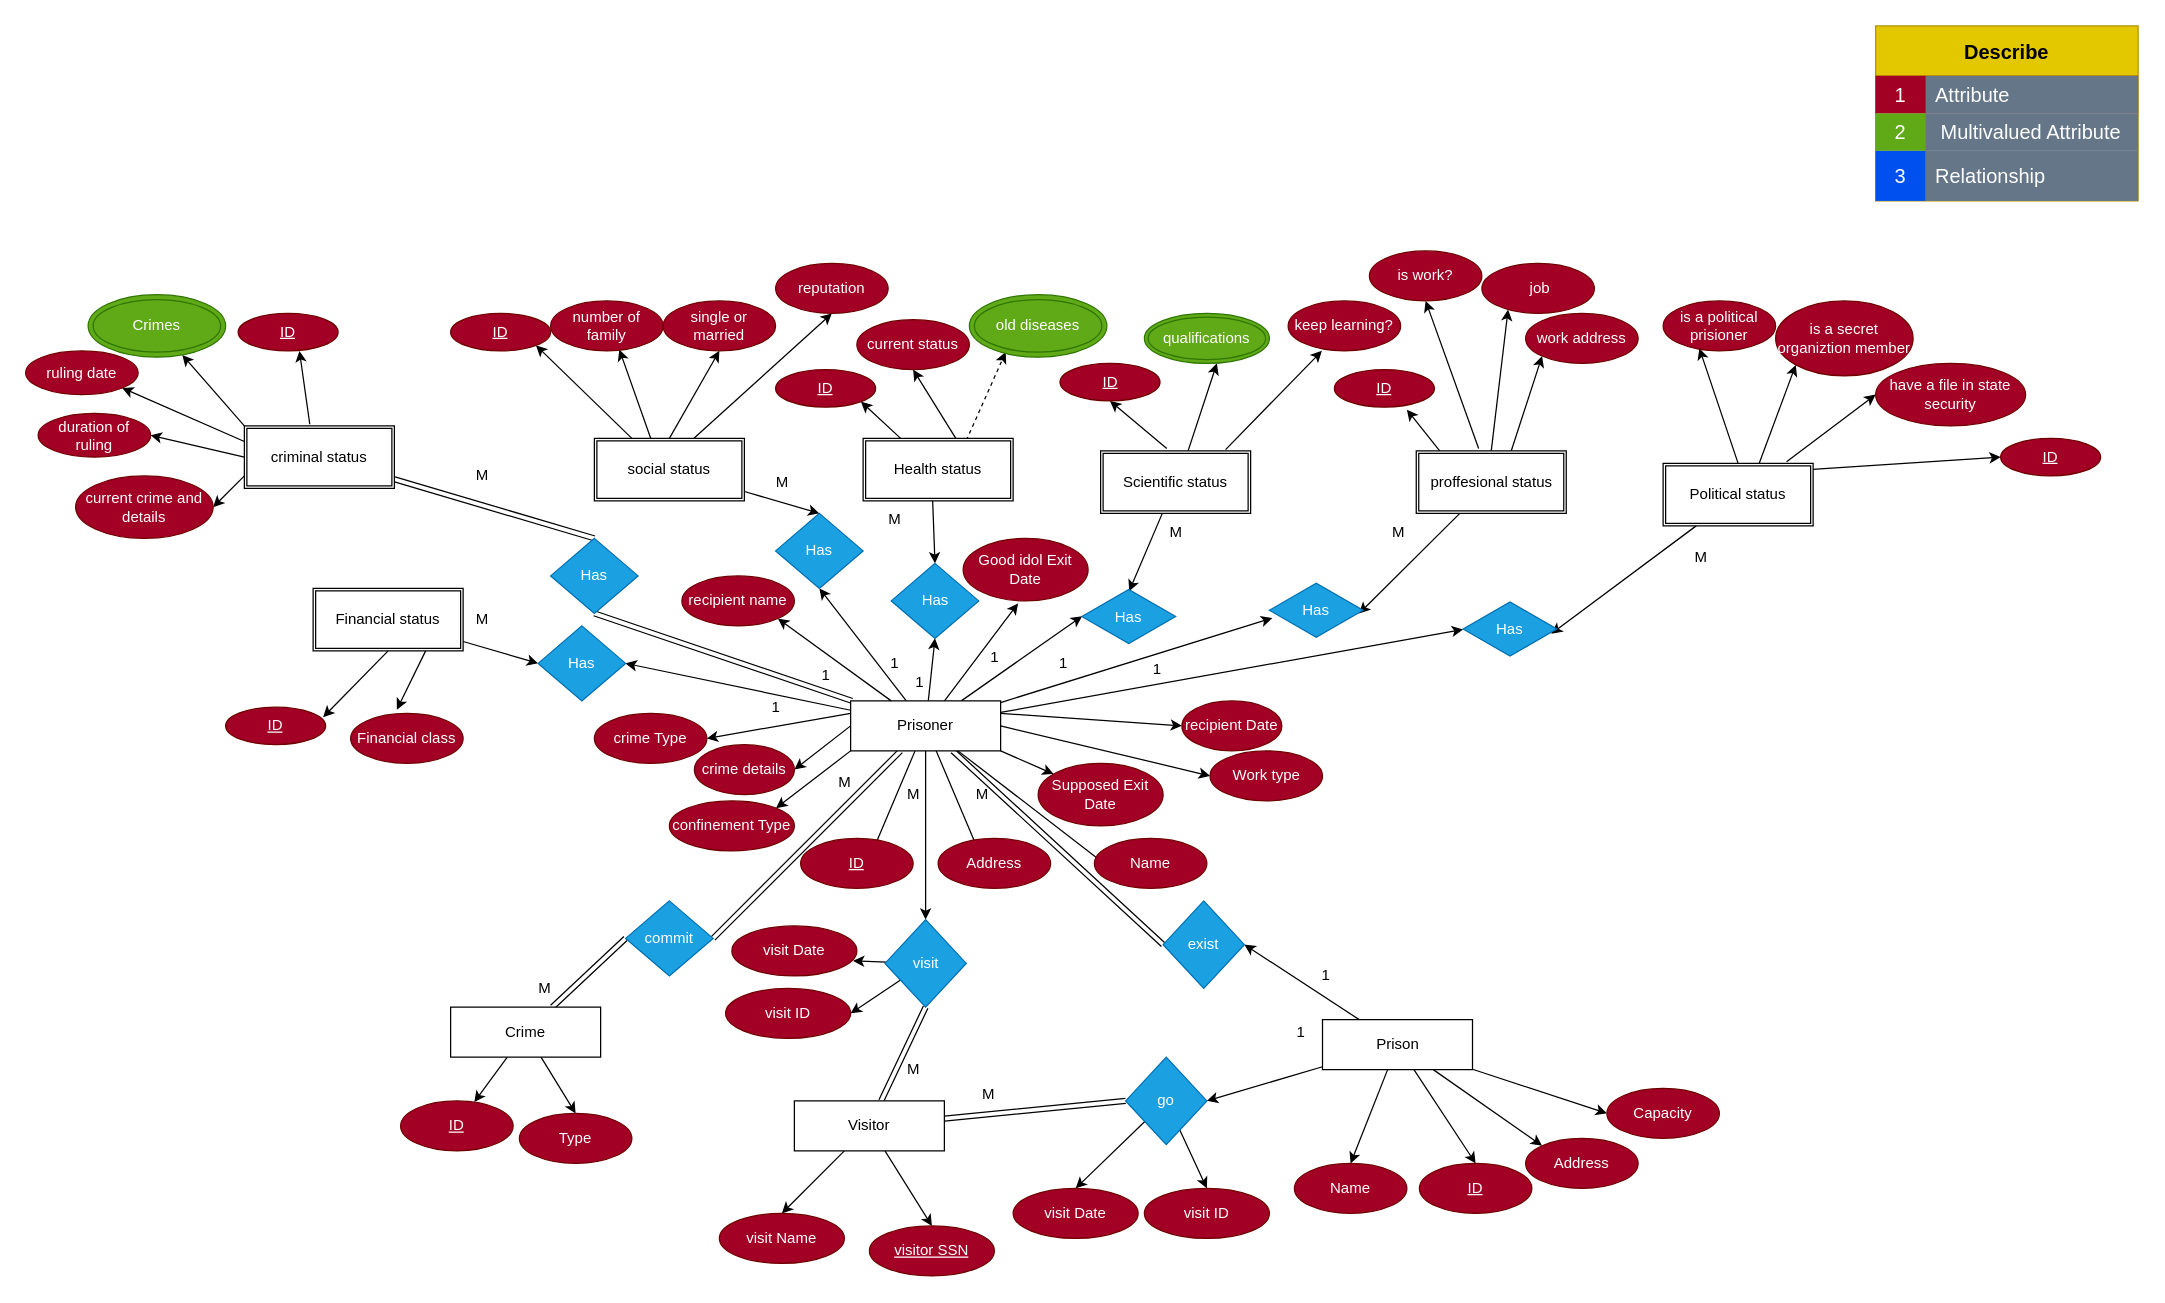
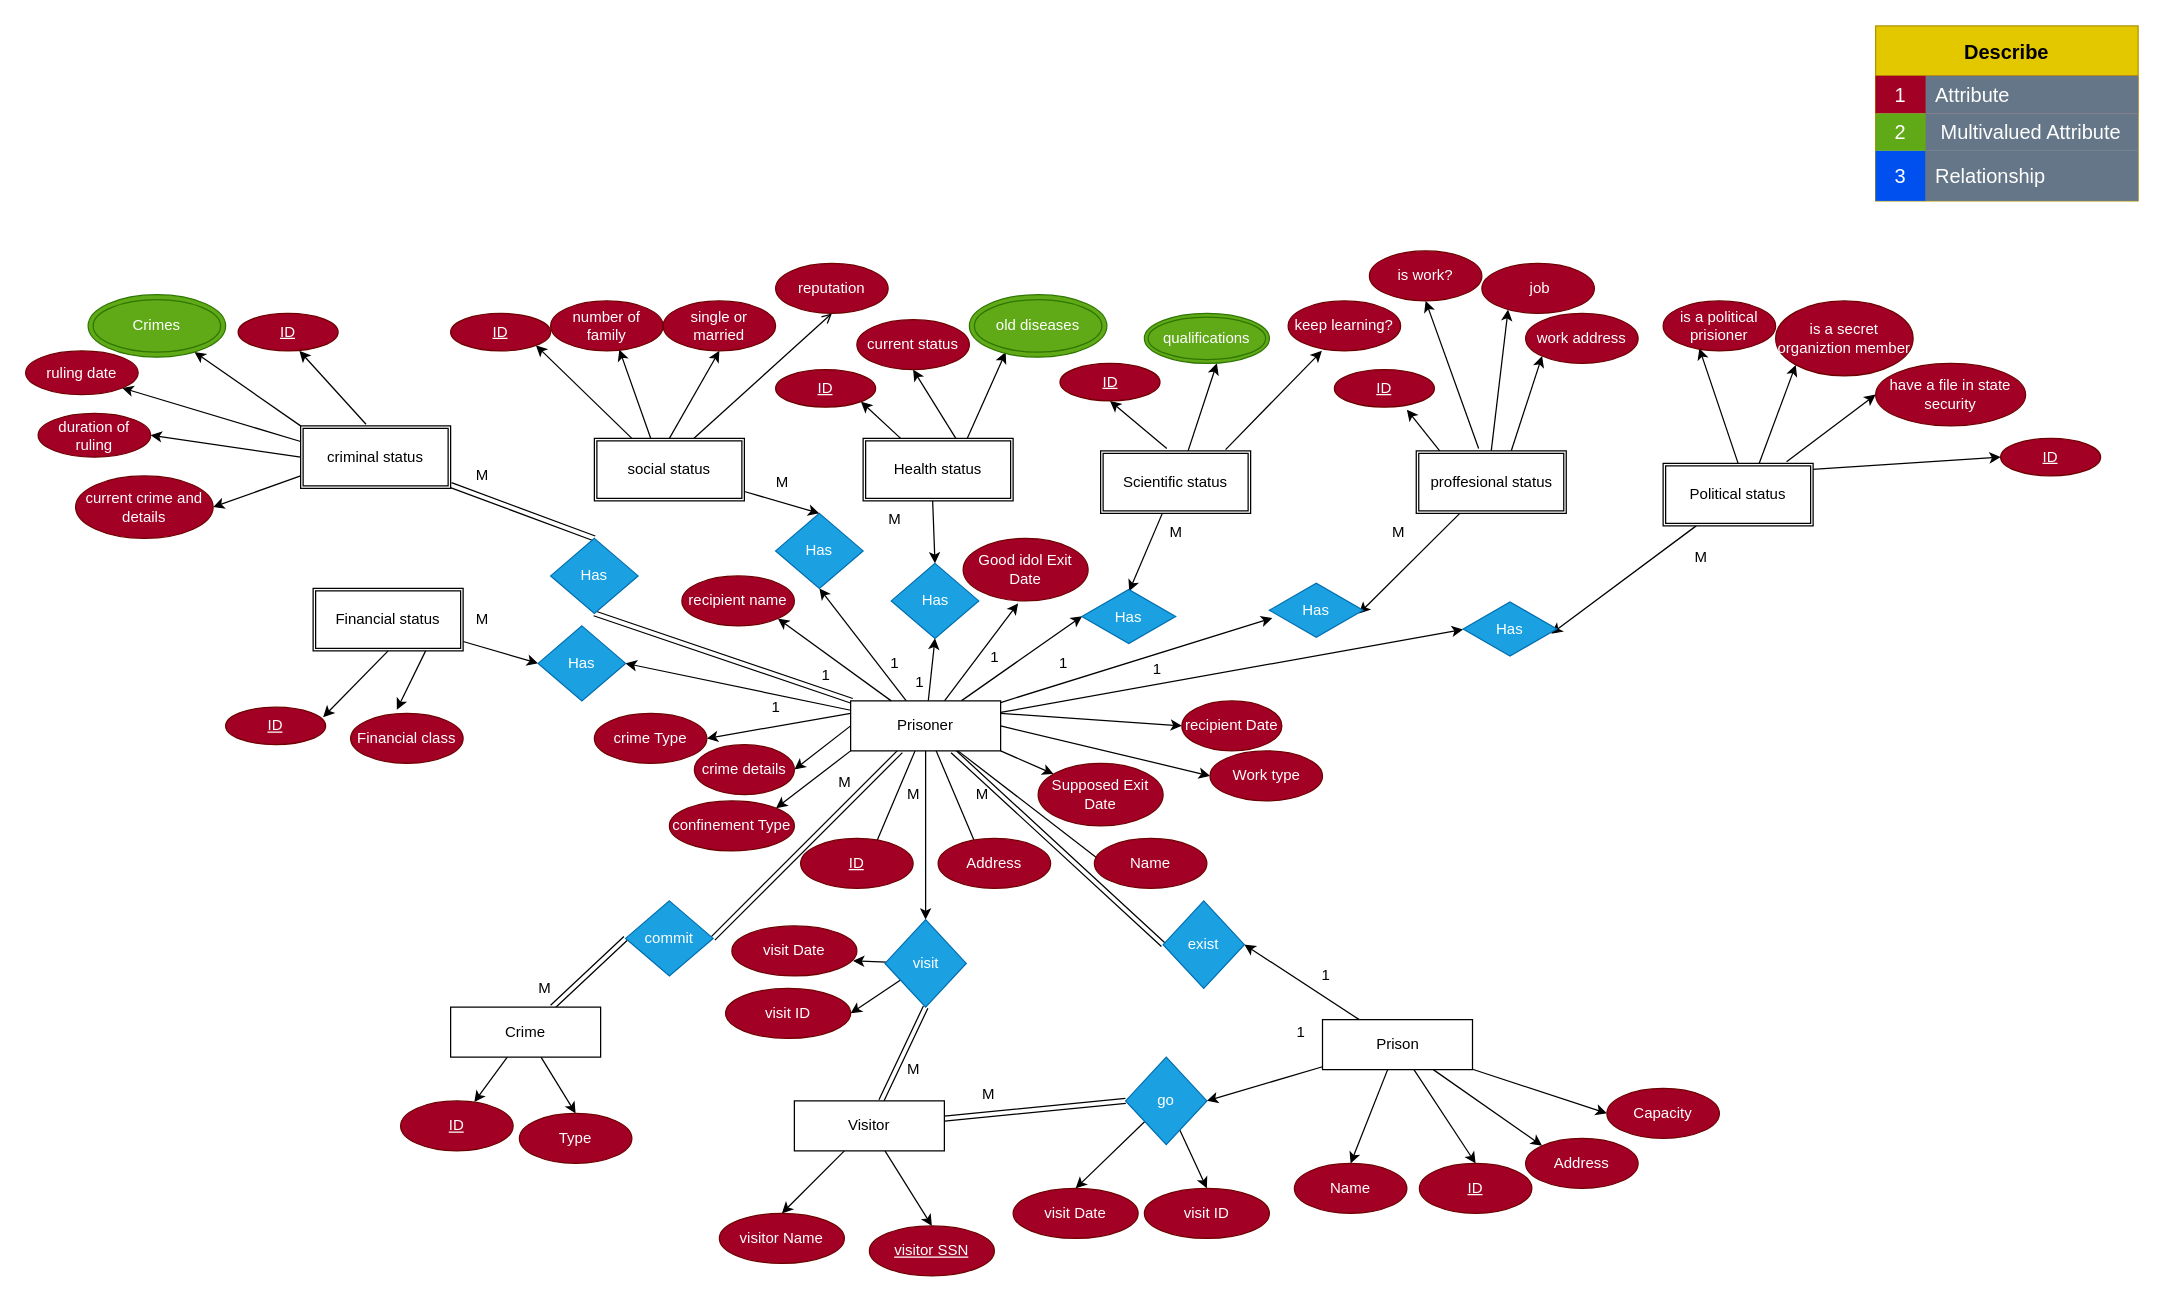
(824, 320) -> (827, 318)
(985, 399) -> (985, 399)
(319, 457) -> (376, 457)
(782, 1238) -> (782, 1238)
